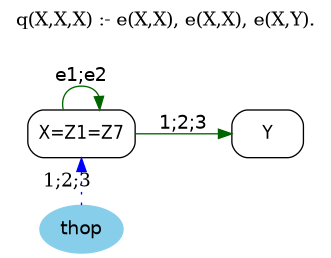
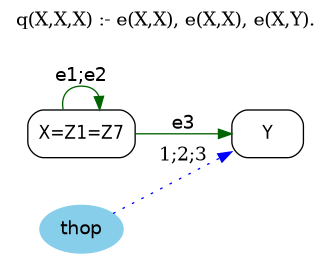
(184, 124) -> (184, 124)
(81, 188) -> (166, 186)
